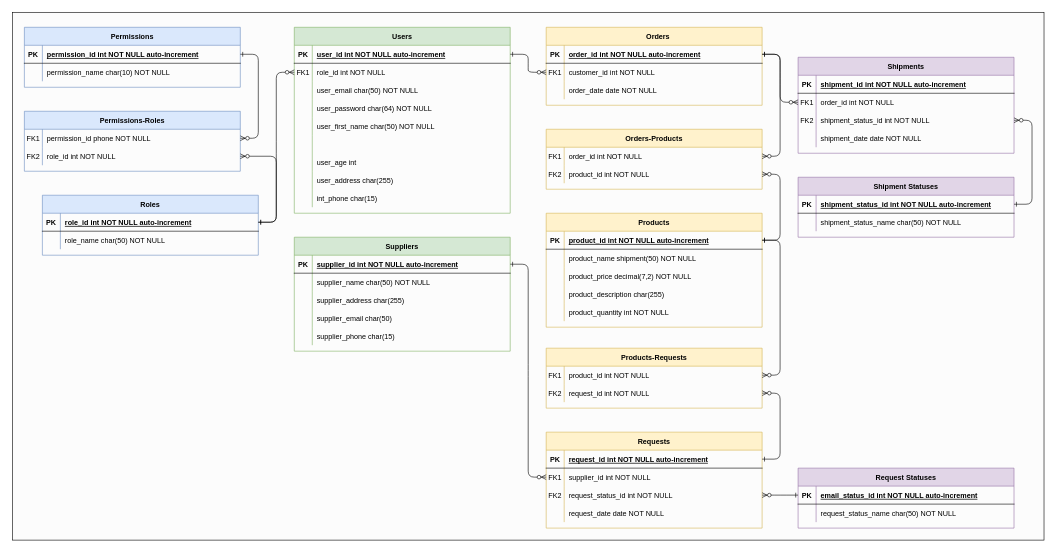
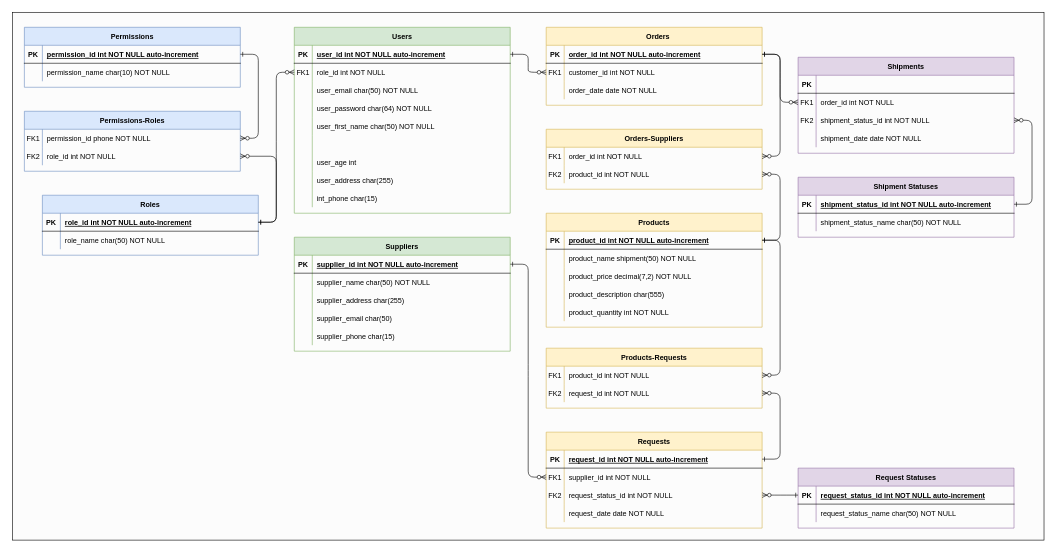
(915, 84) -> none
(654, 139) -> (654, 139)
(624, 295) -> (624, 295)
(900, 496) -> (906, 496)
